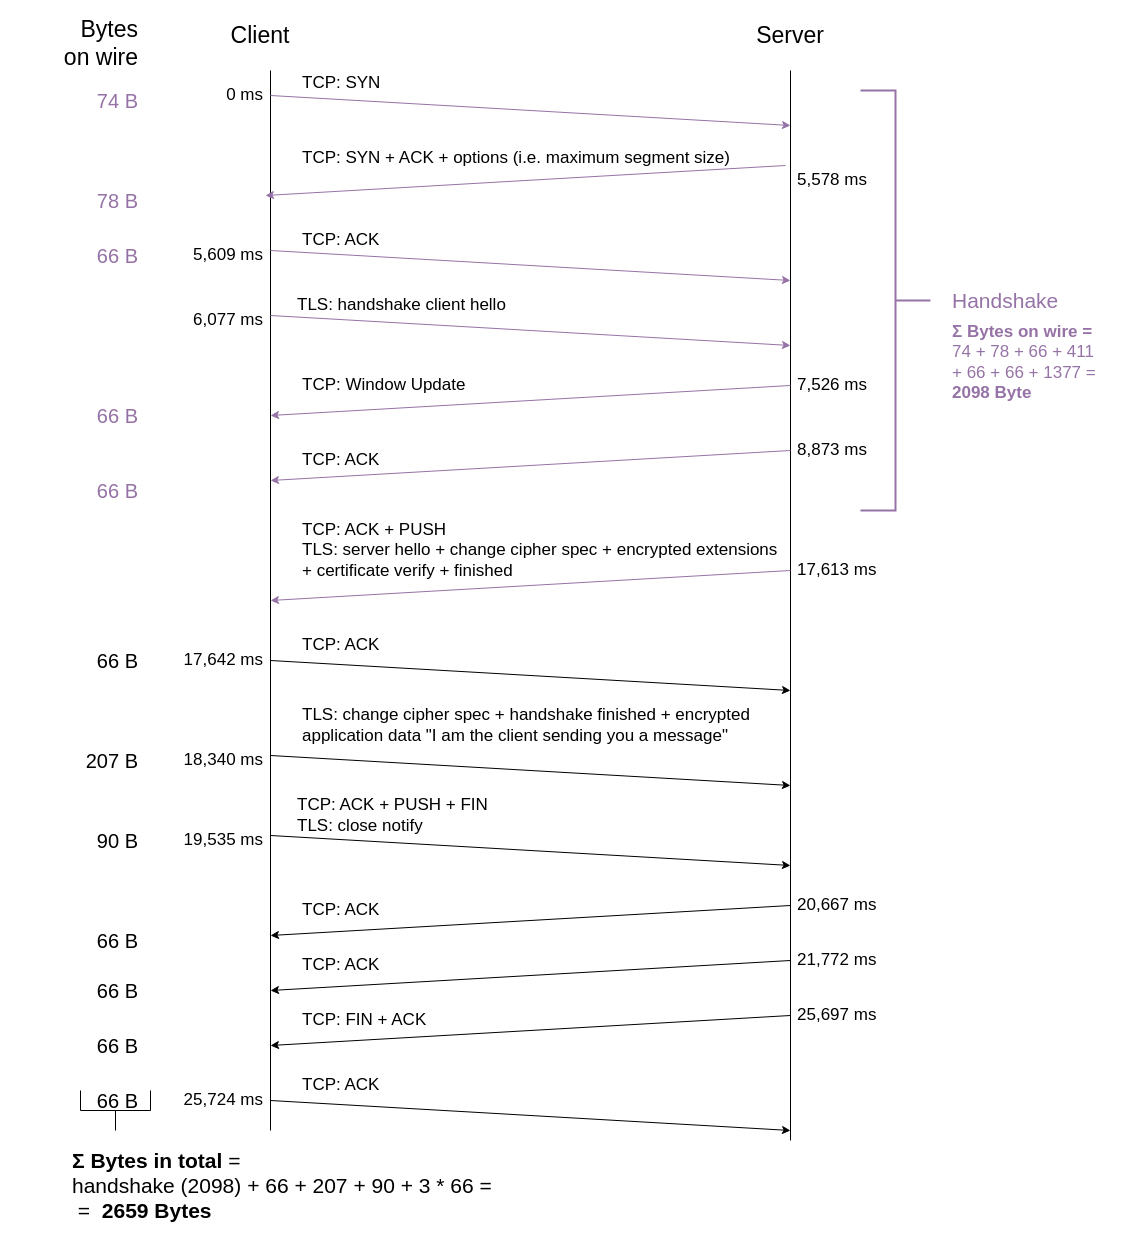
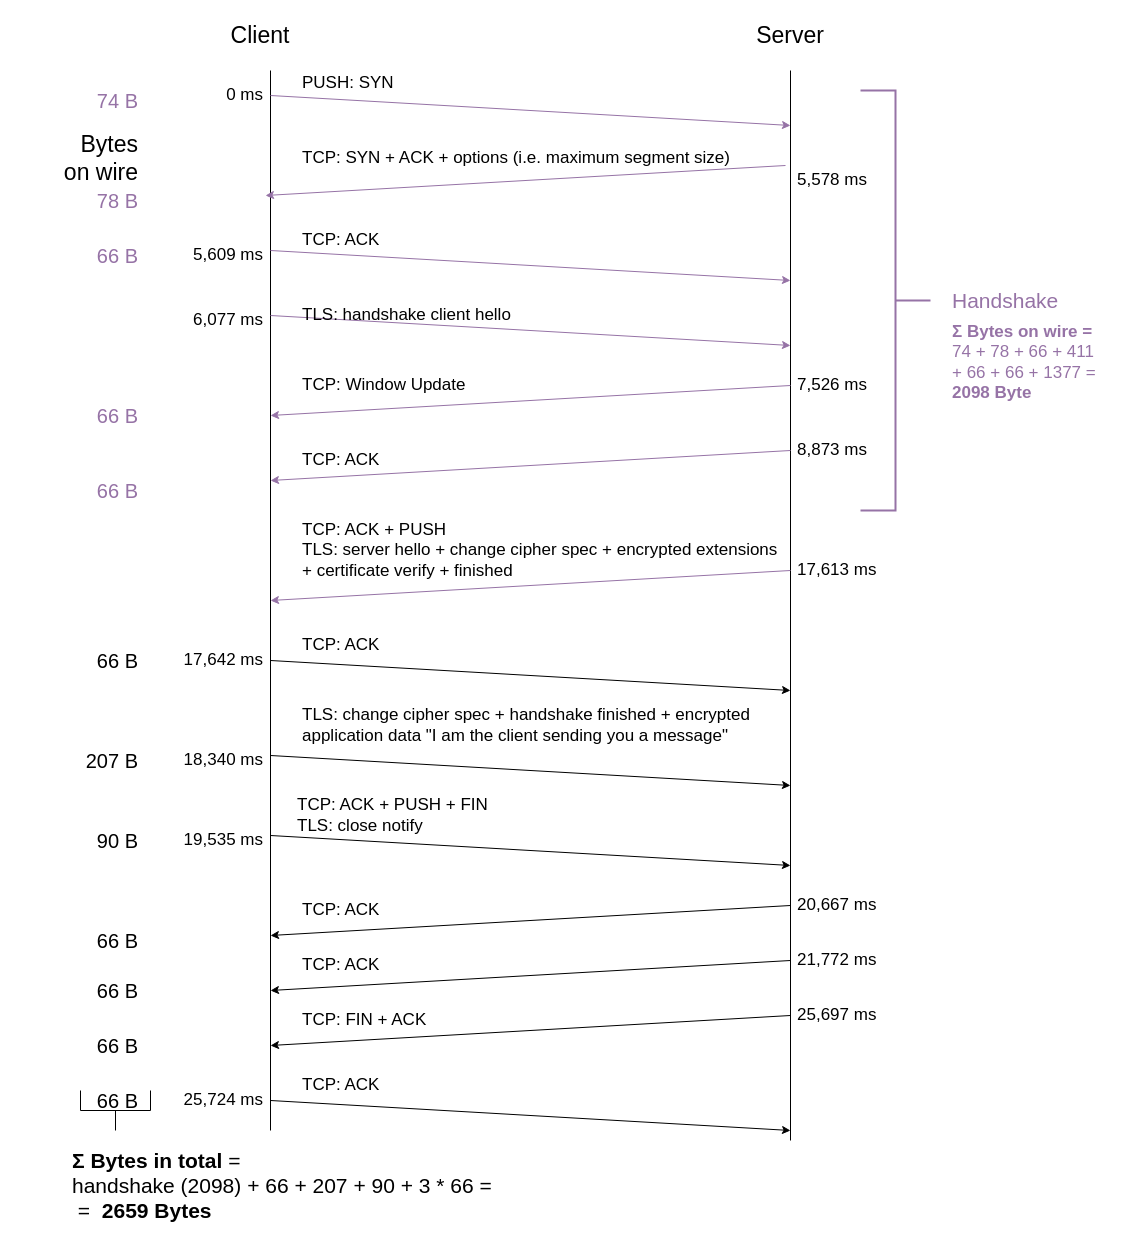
(81, 43) -> (81, 158)
(336, 84) -> (341, 84)
(411, 306) -> (416, 316)
